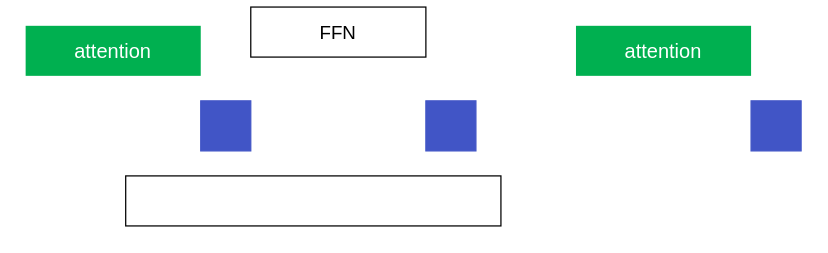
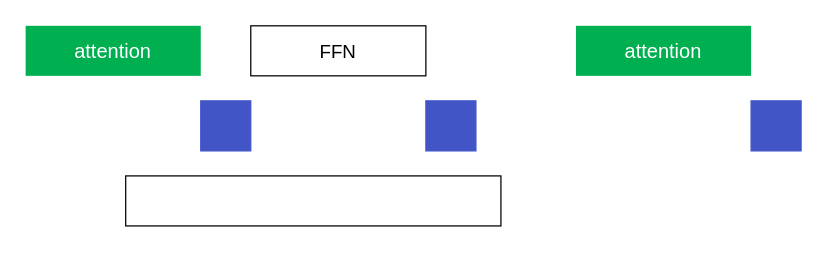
(338, 32) -> (338, 51)
